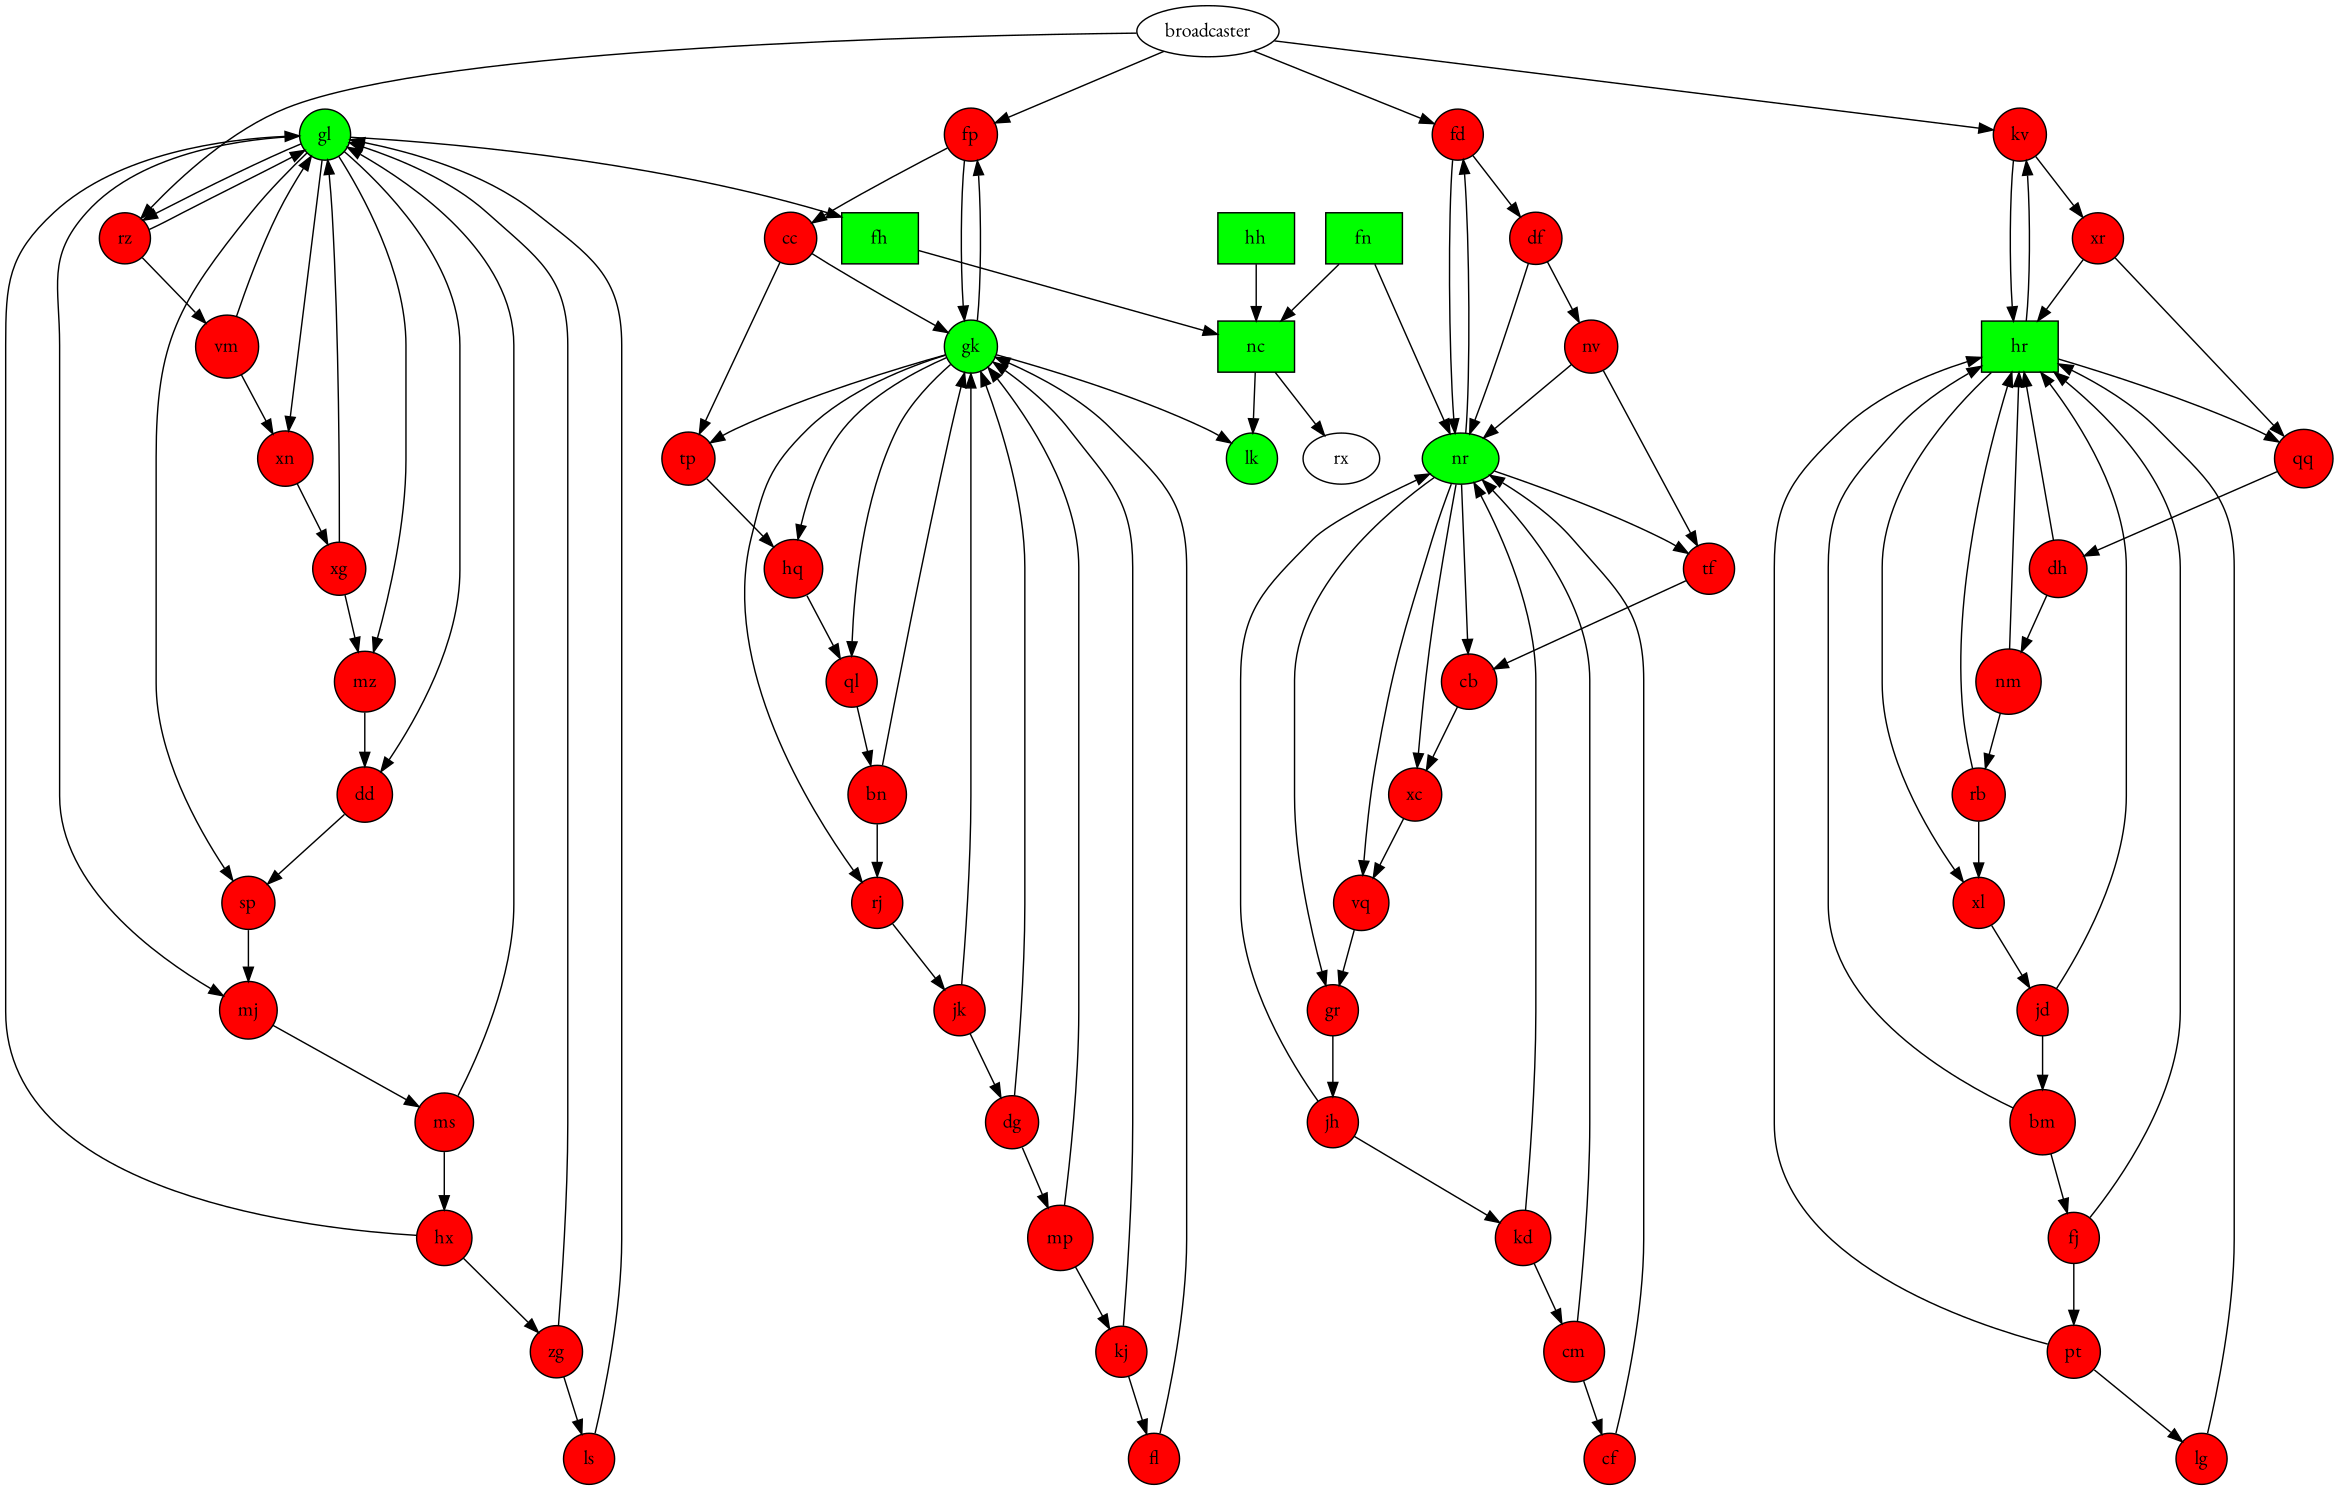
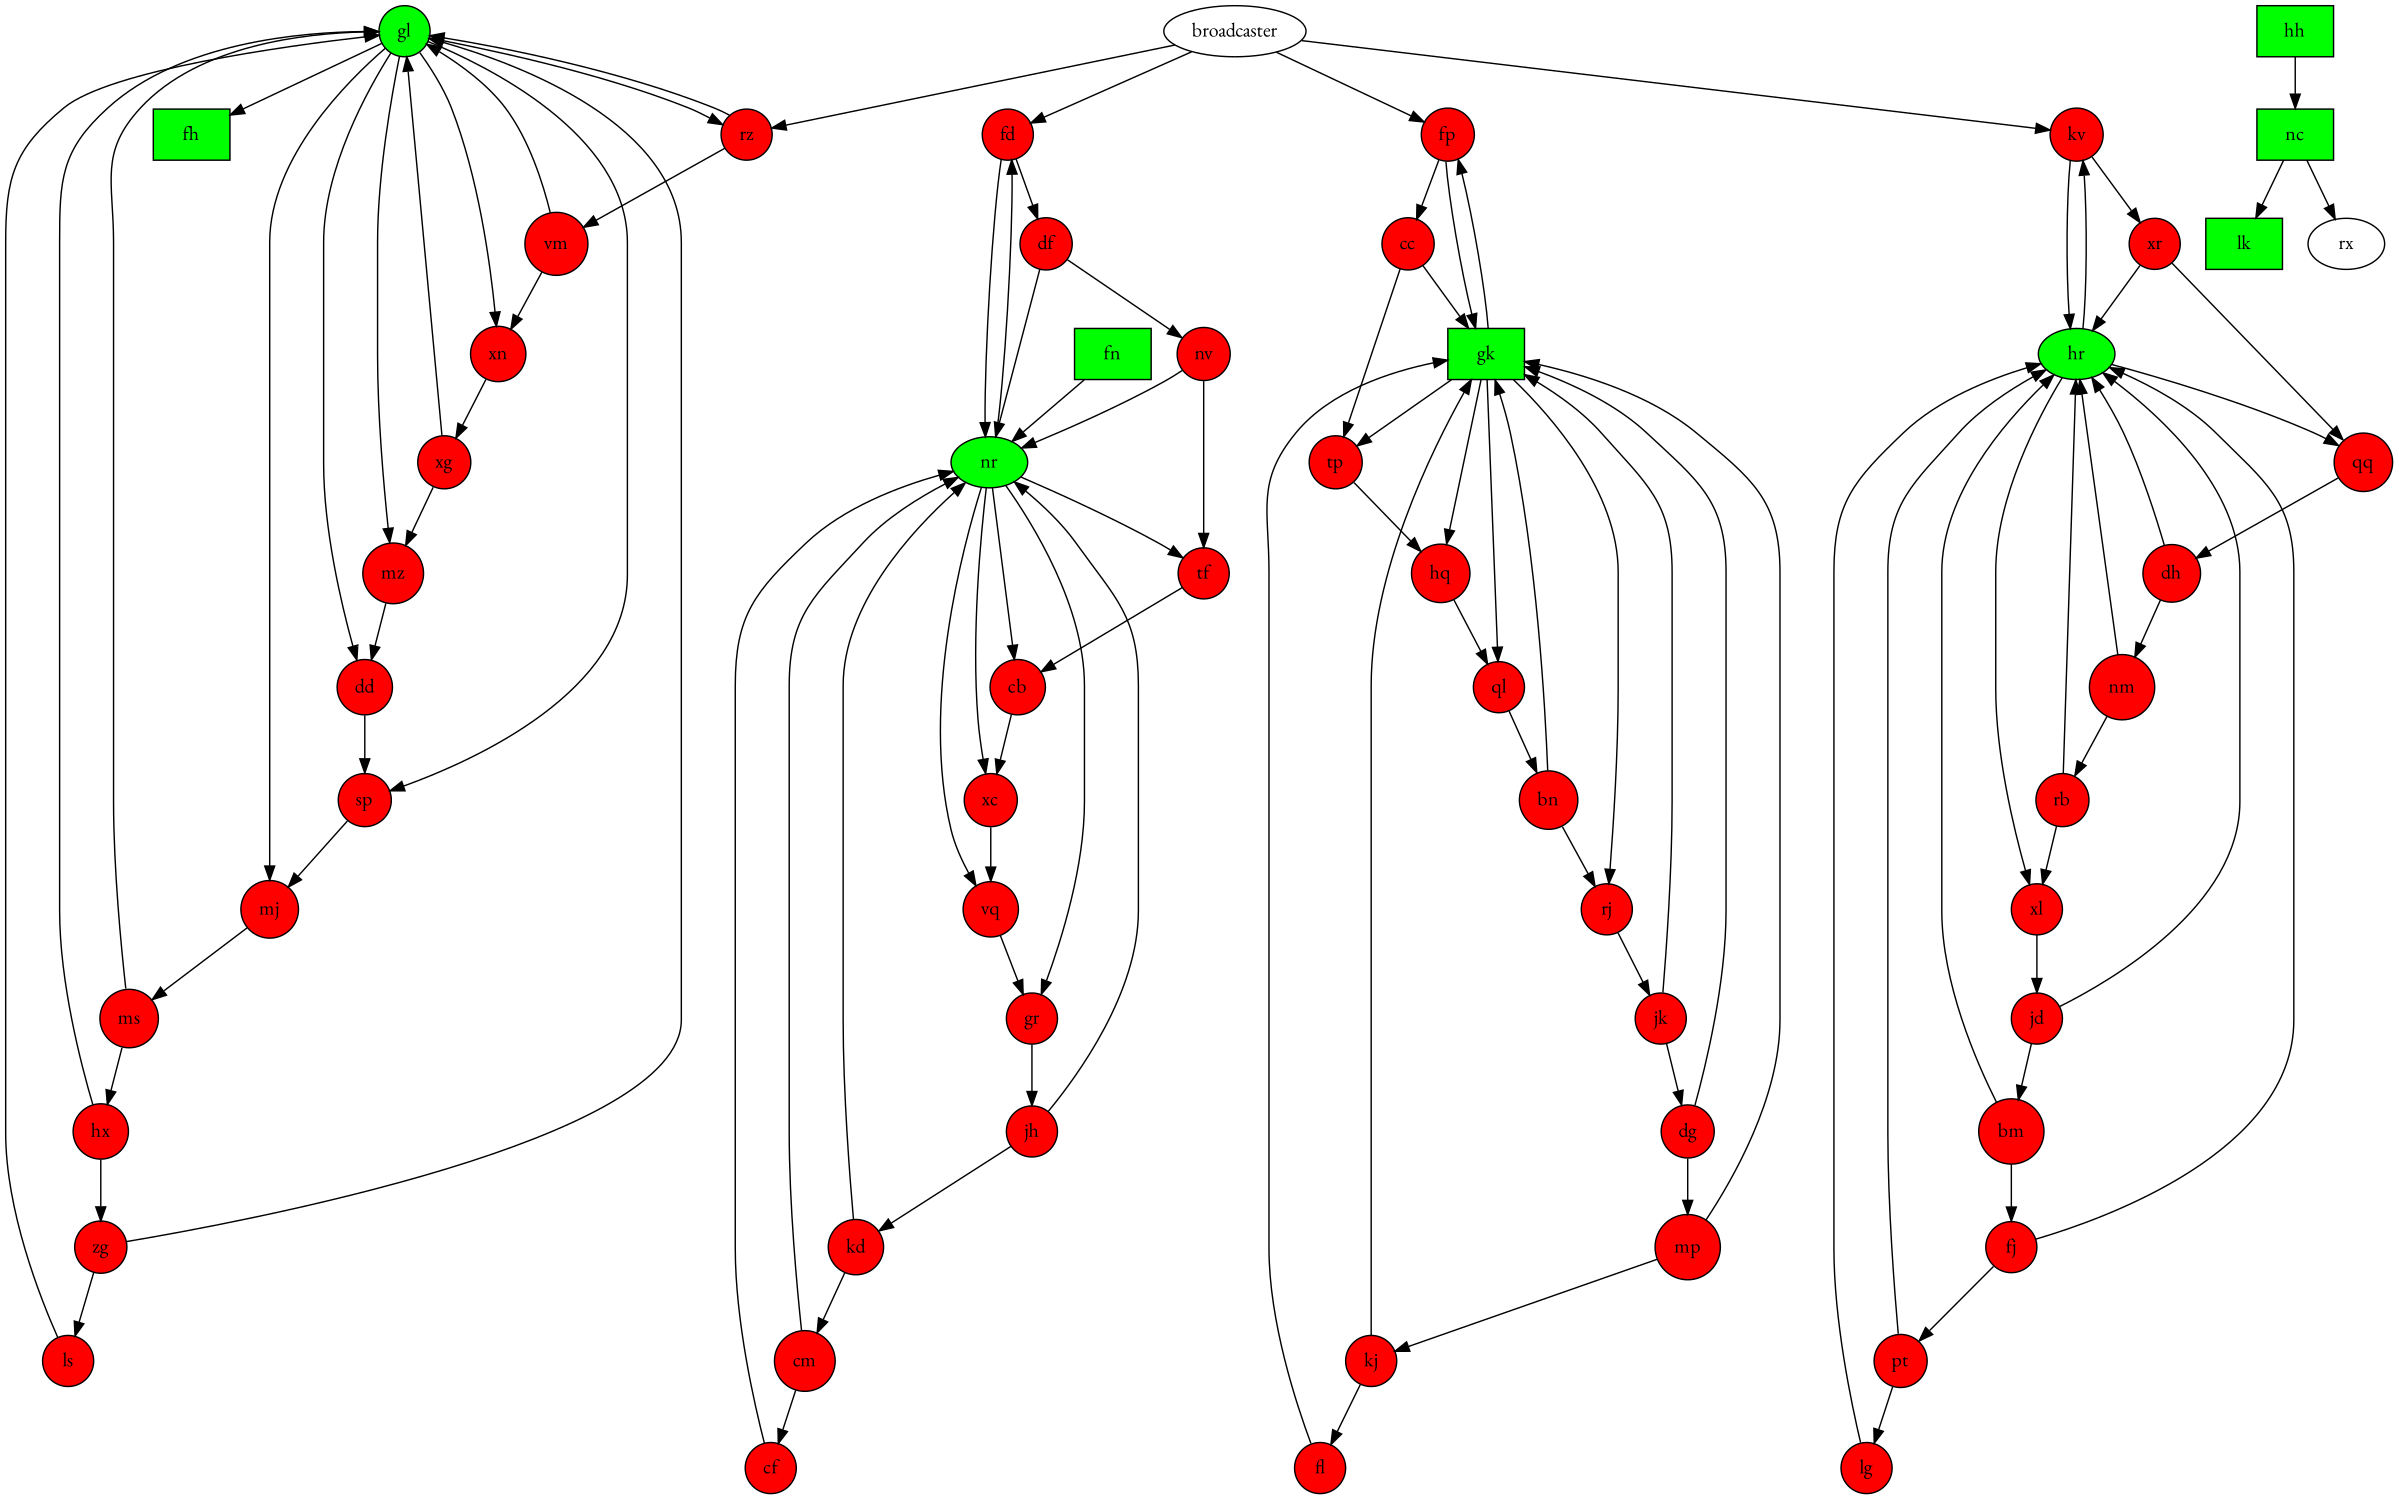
(1315, 288) -> none
(1061, 291) -> none
(971, 347) -> (1486, 354)
(2020, 347) -> (2077, 354)
(1109, 390) -> none
(1252, 459) -> (2244, 244)
